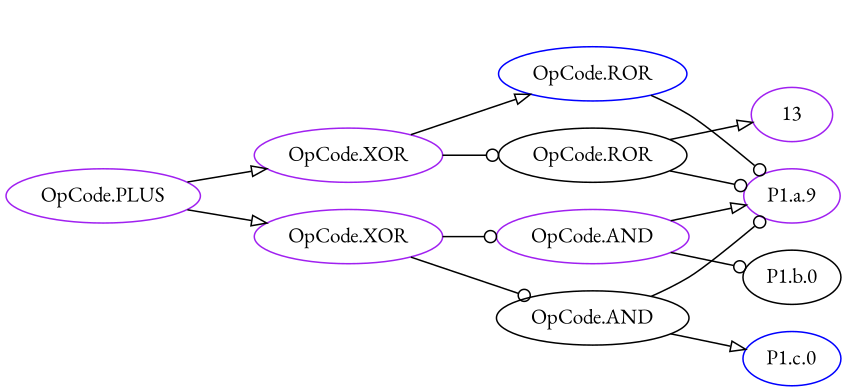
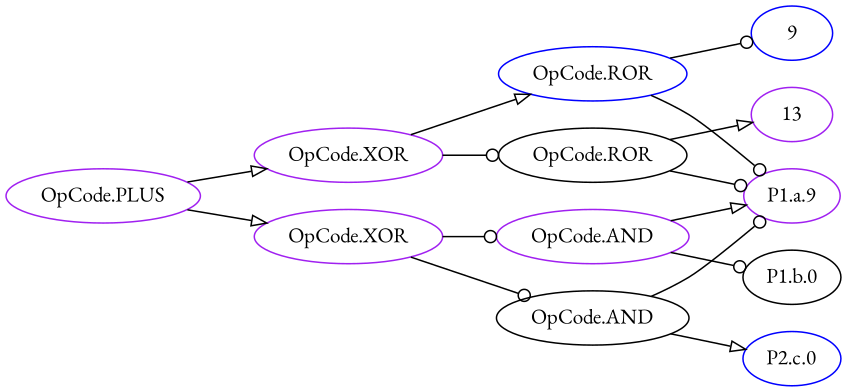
none -> (792, 33)
(792, 359) -> (792, 359)
